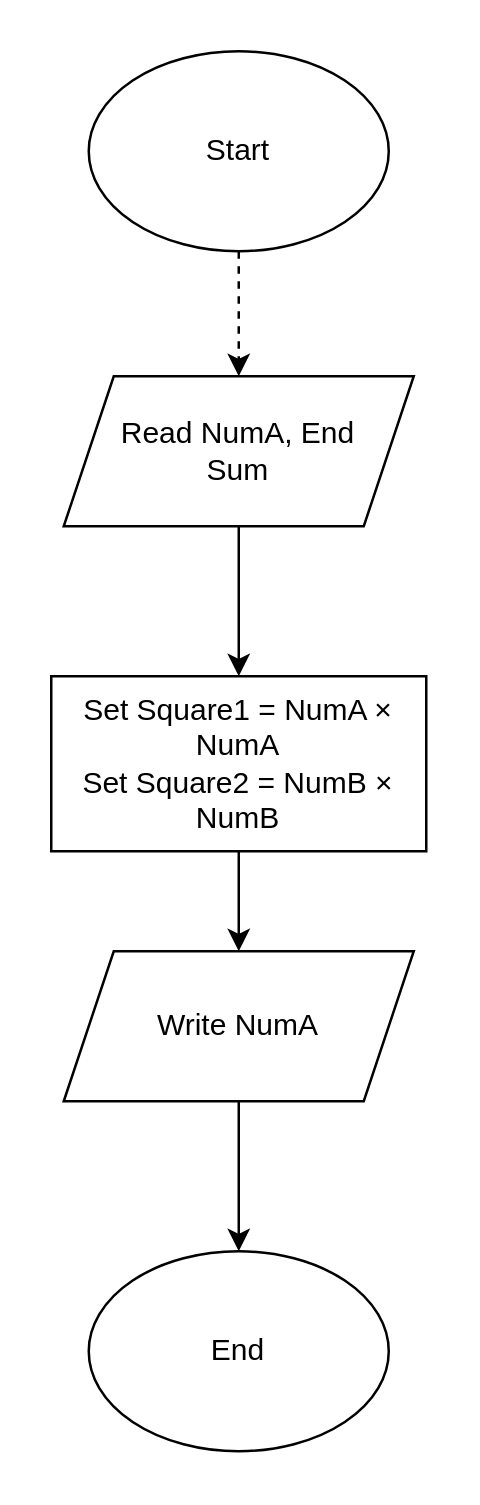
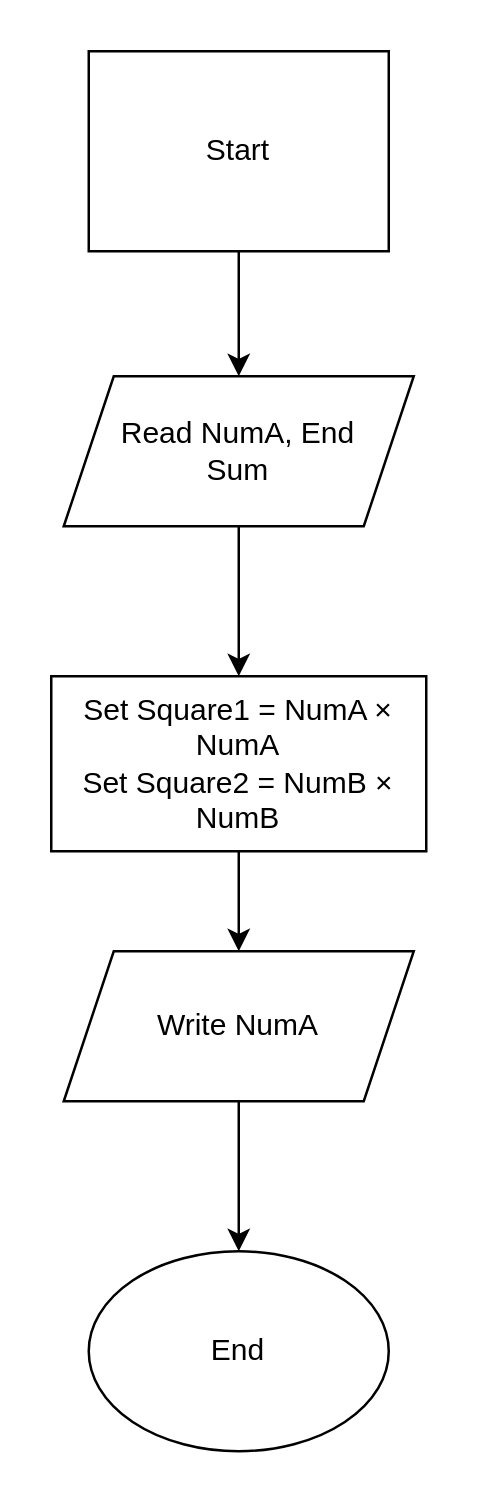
(239, 151) -> (239, 151)
(239, 307) -> (239, 307)
